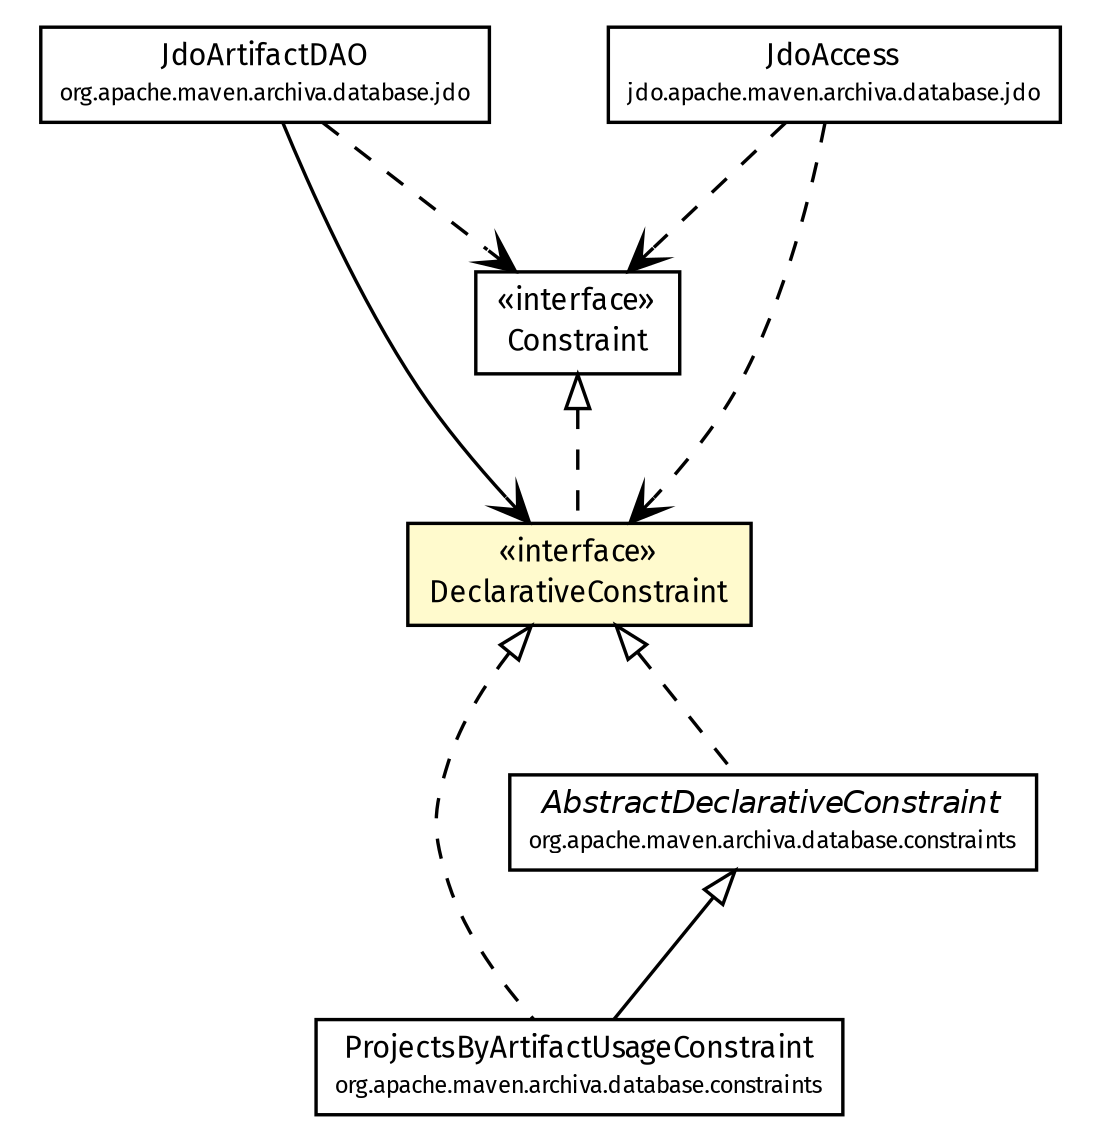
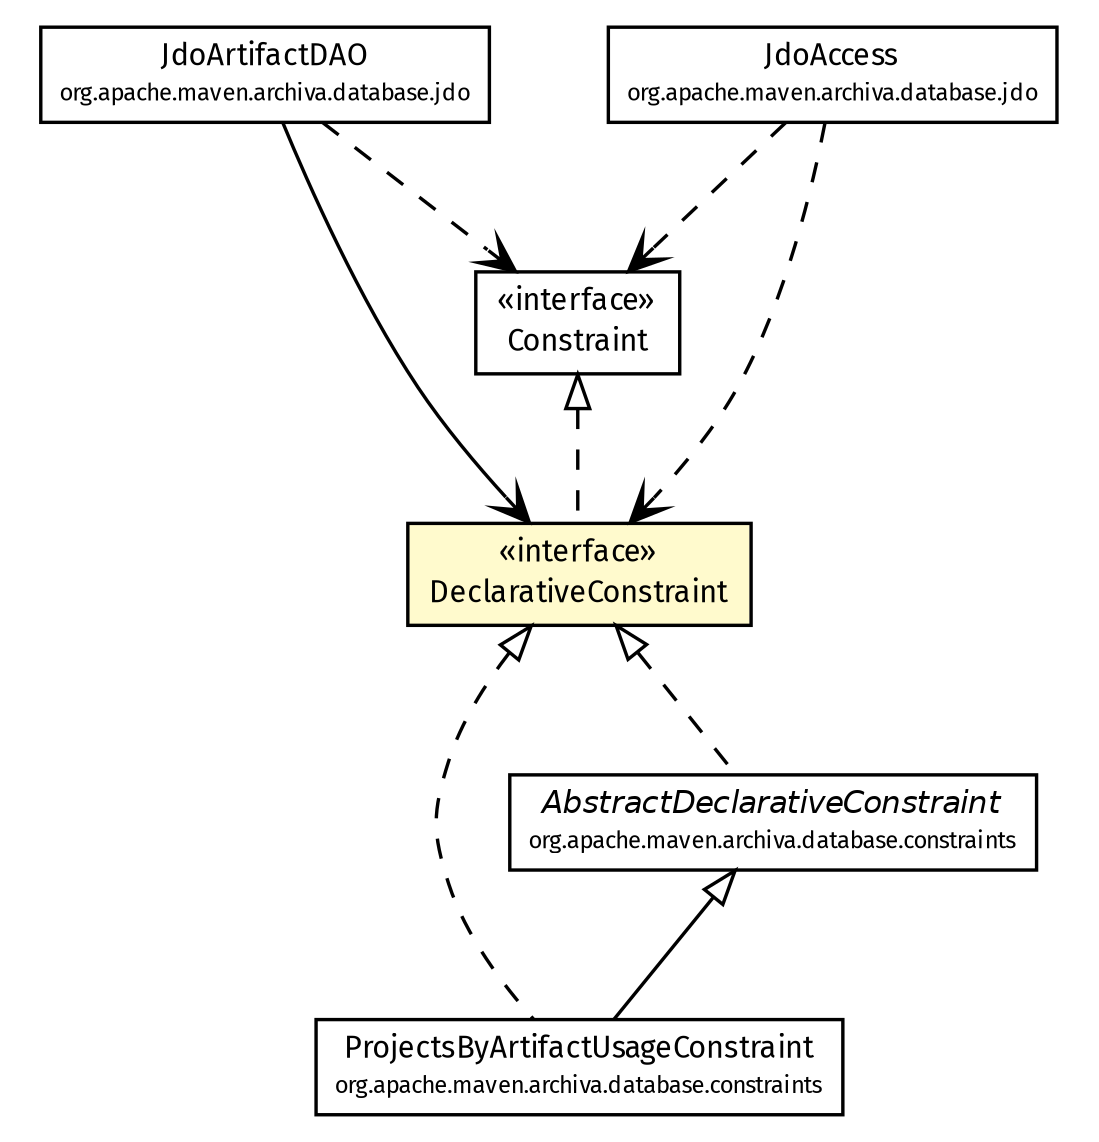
(834, 93) -> (833, 93)
